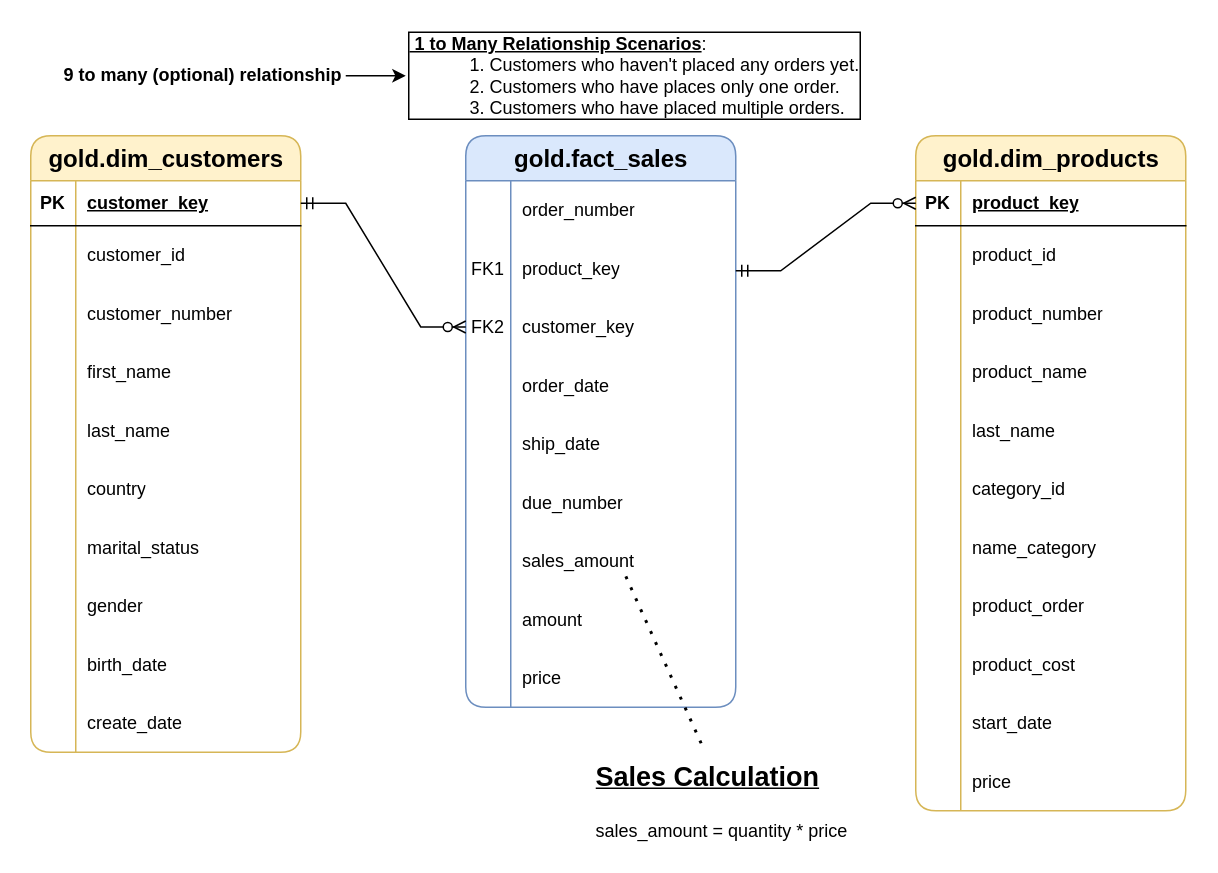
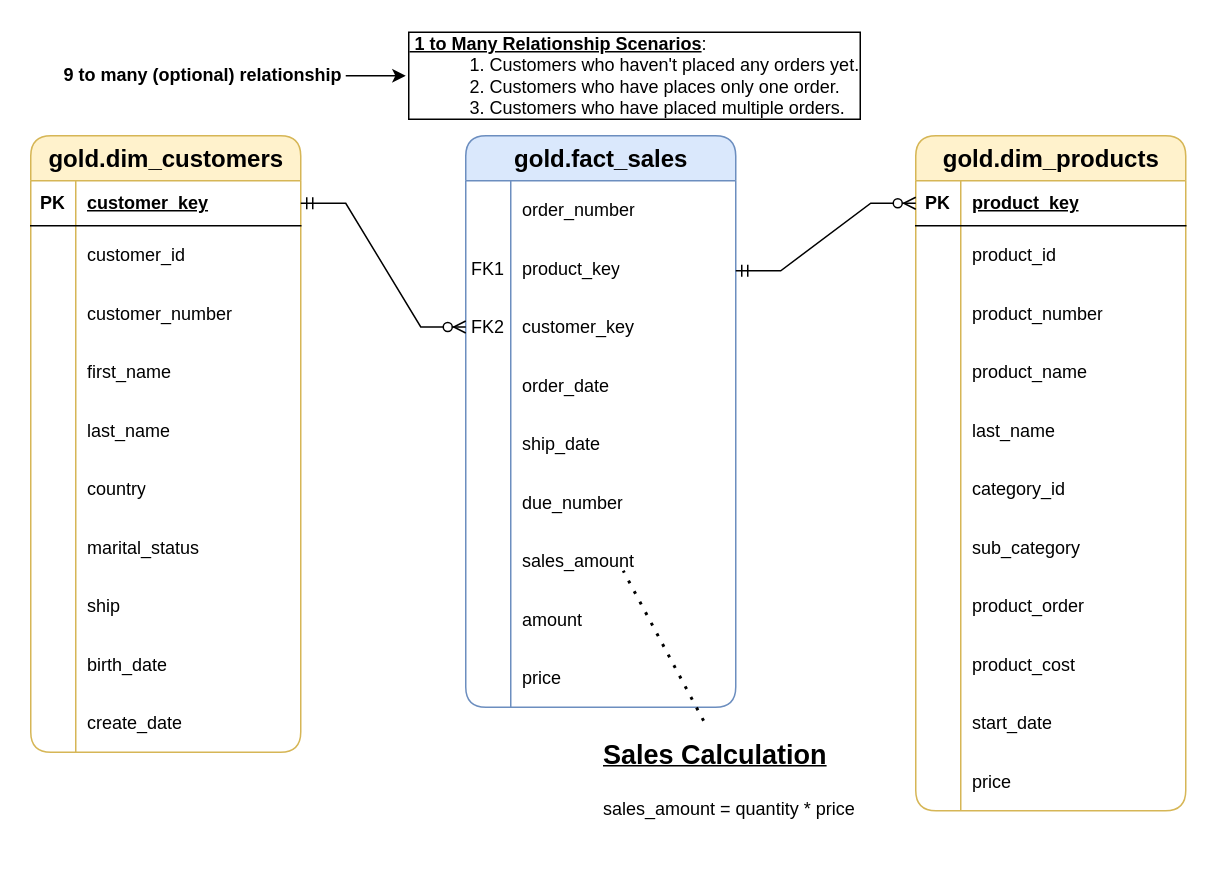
(1038, 548) -> (1033, 548)
(118, 607) -> (106, 607)
(728, 803) -> (736, 781)
